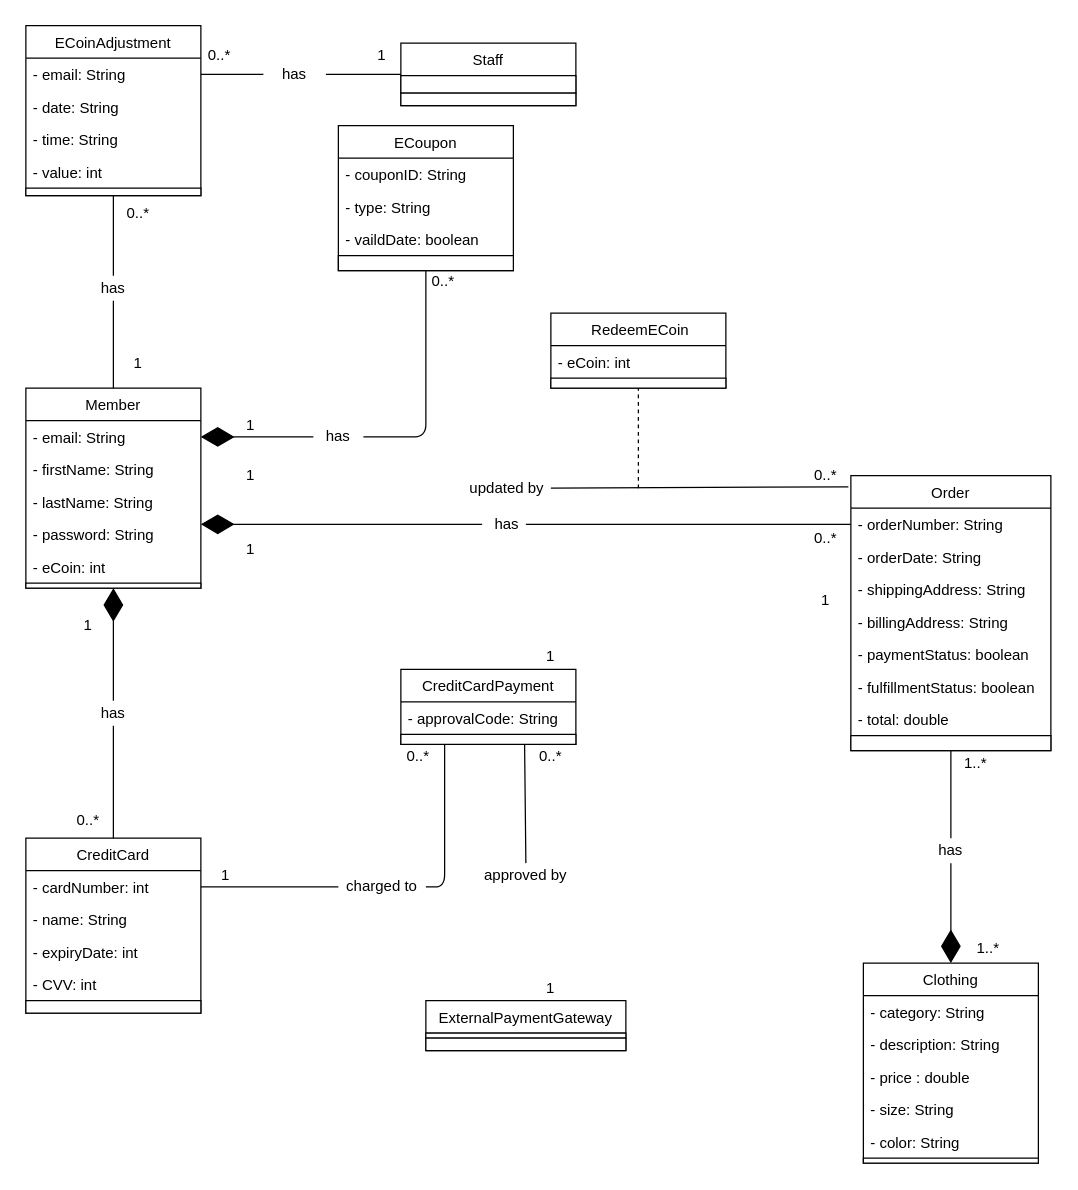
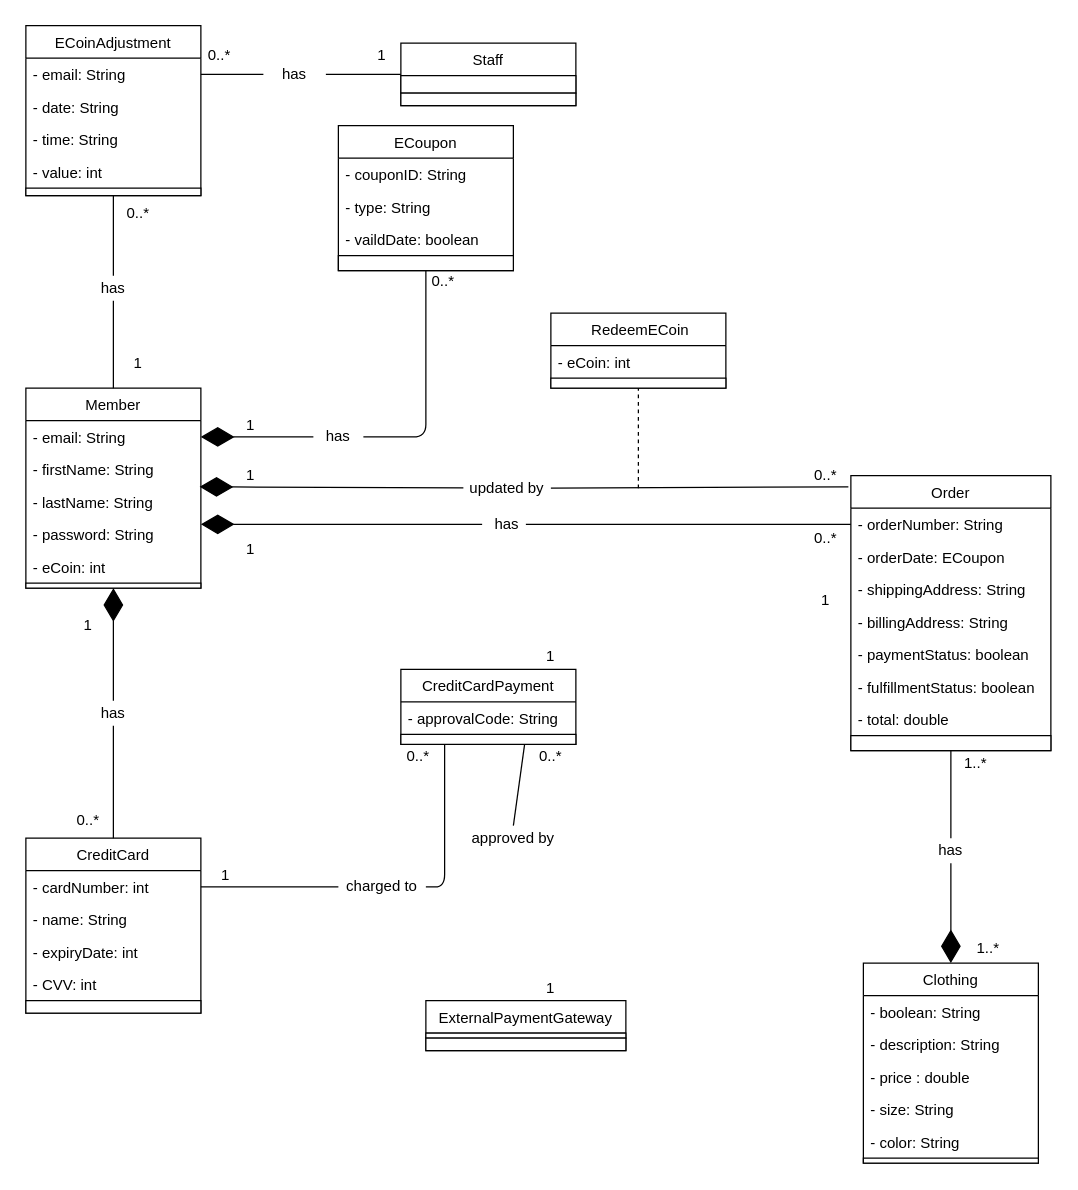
none -> (348, 487)
(930, 558) -> (936, 558)
(526, 876) -> (513, 838)
(938, 1013) -> (932, 1013)
